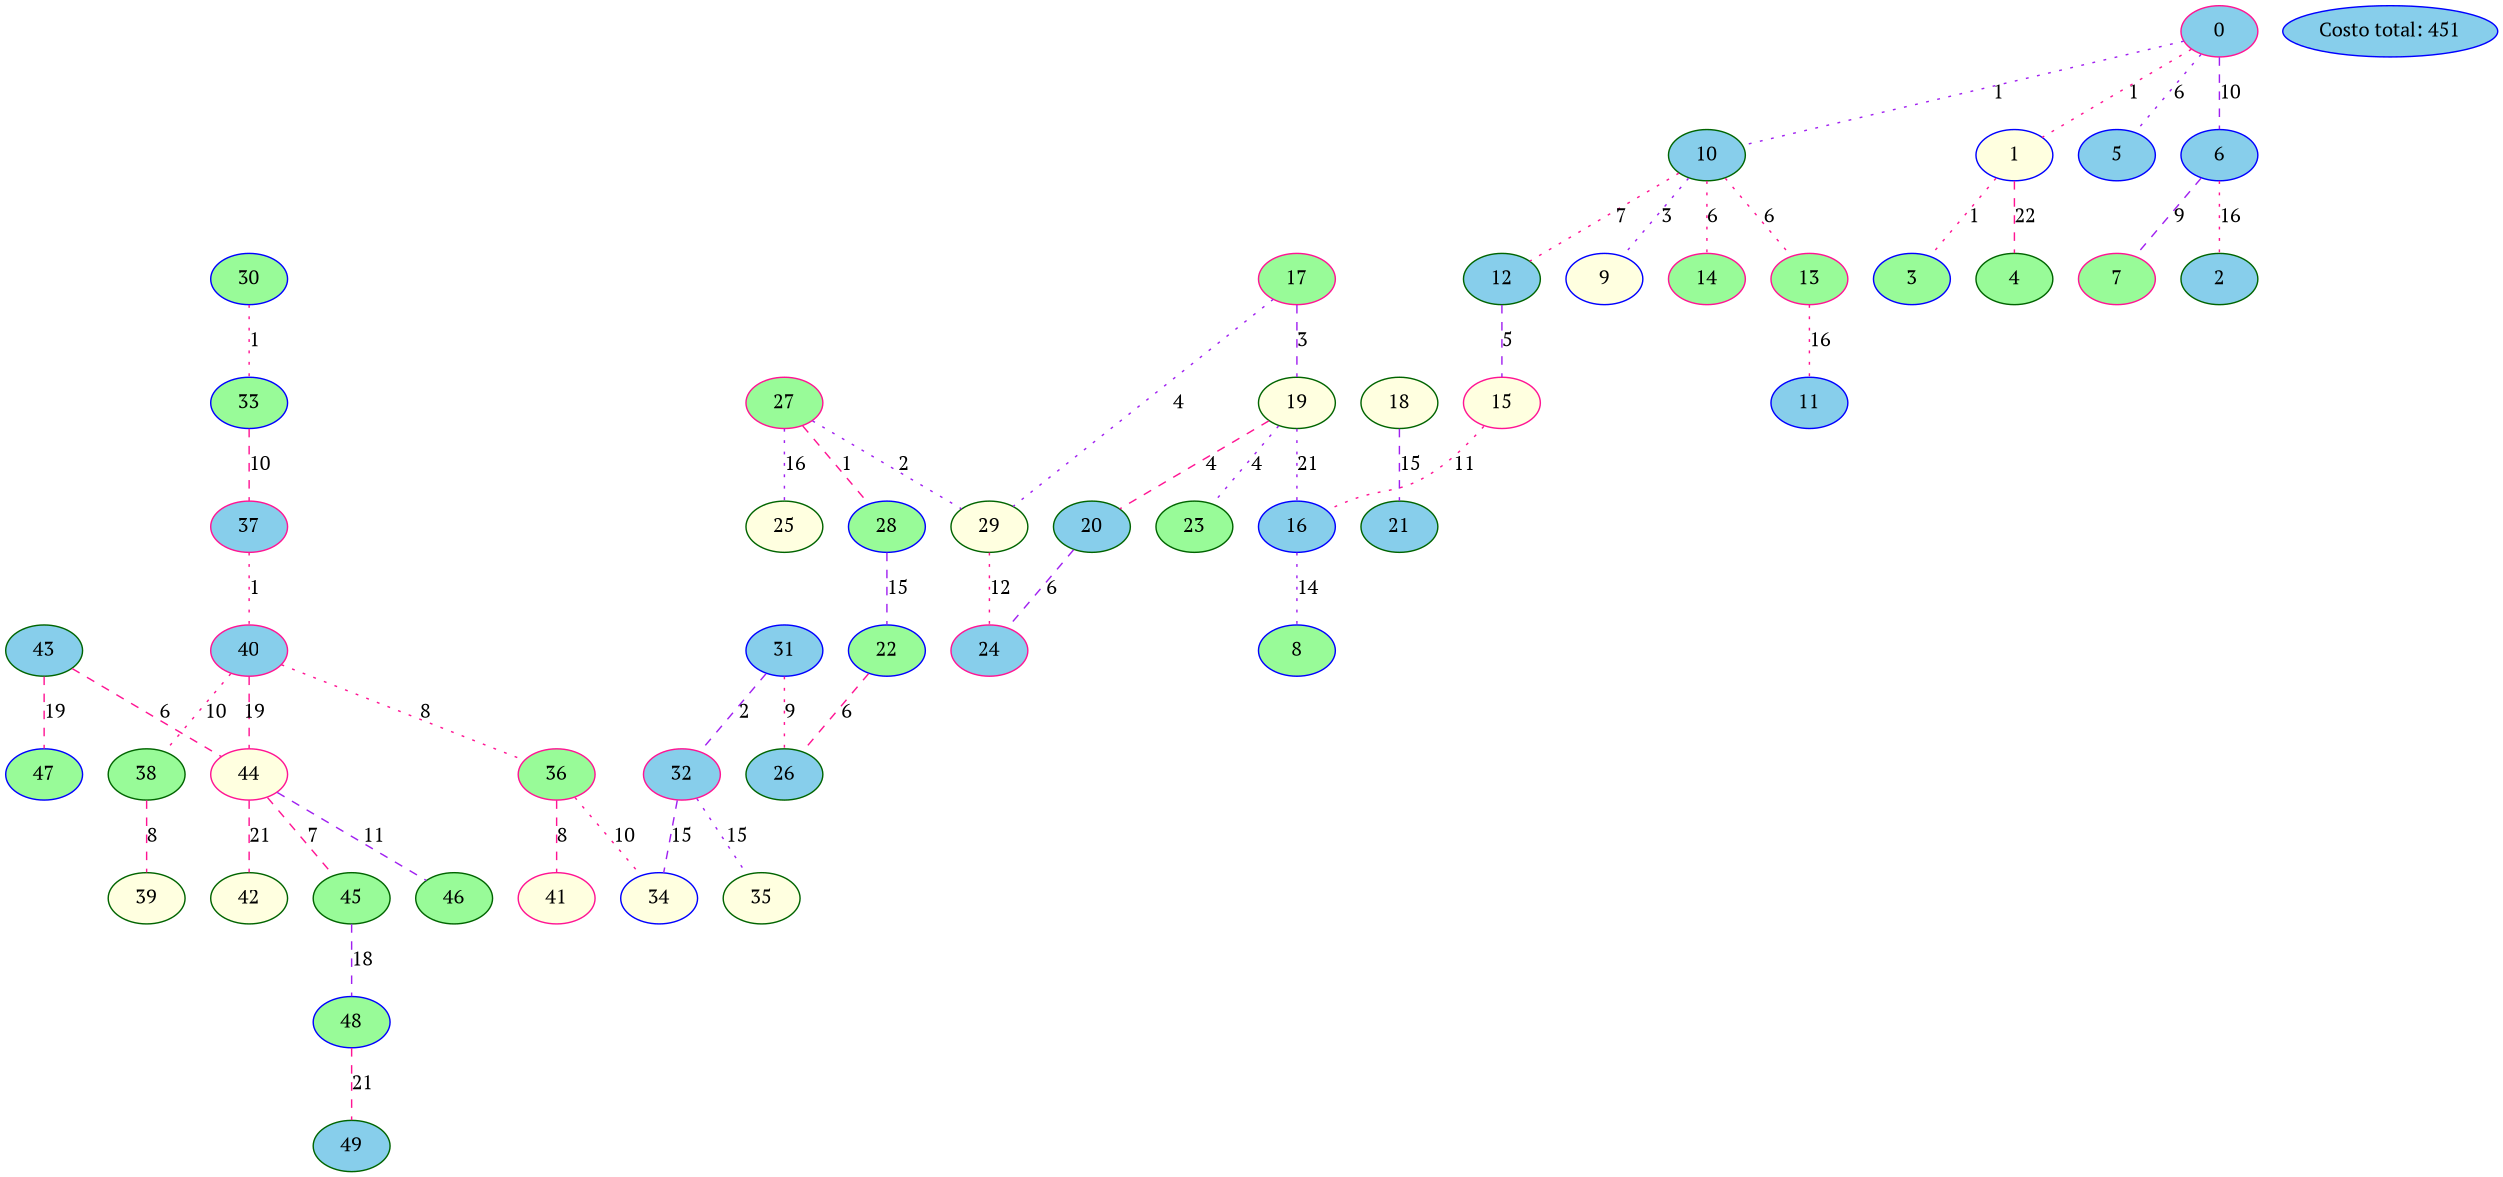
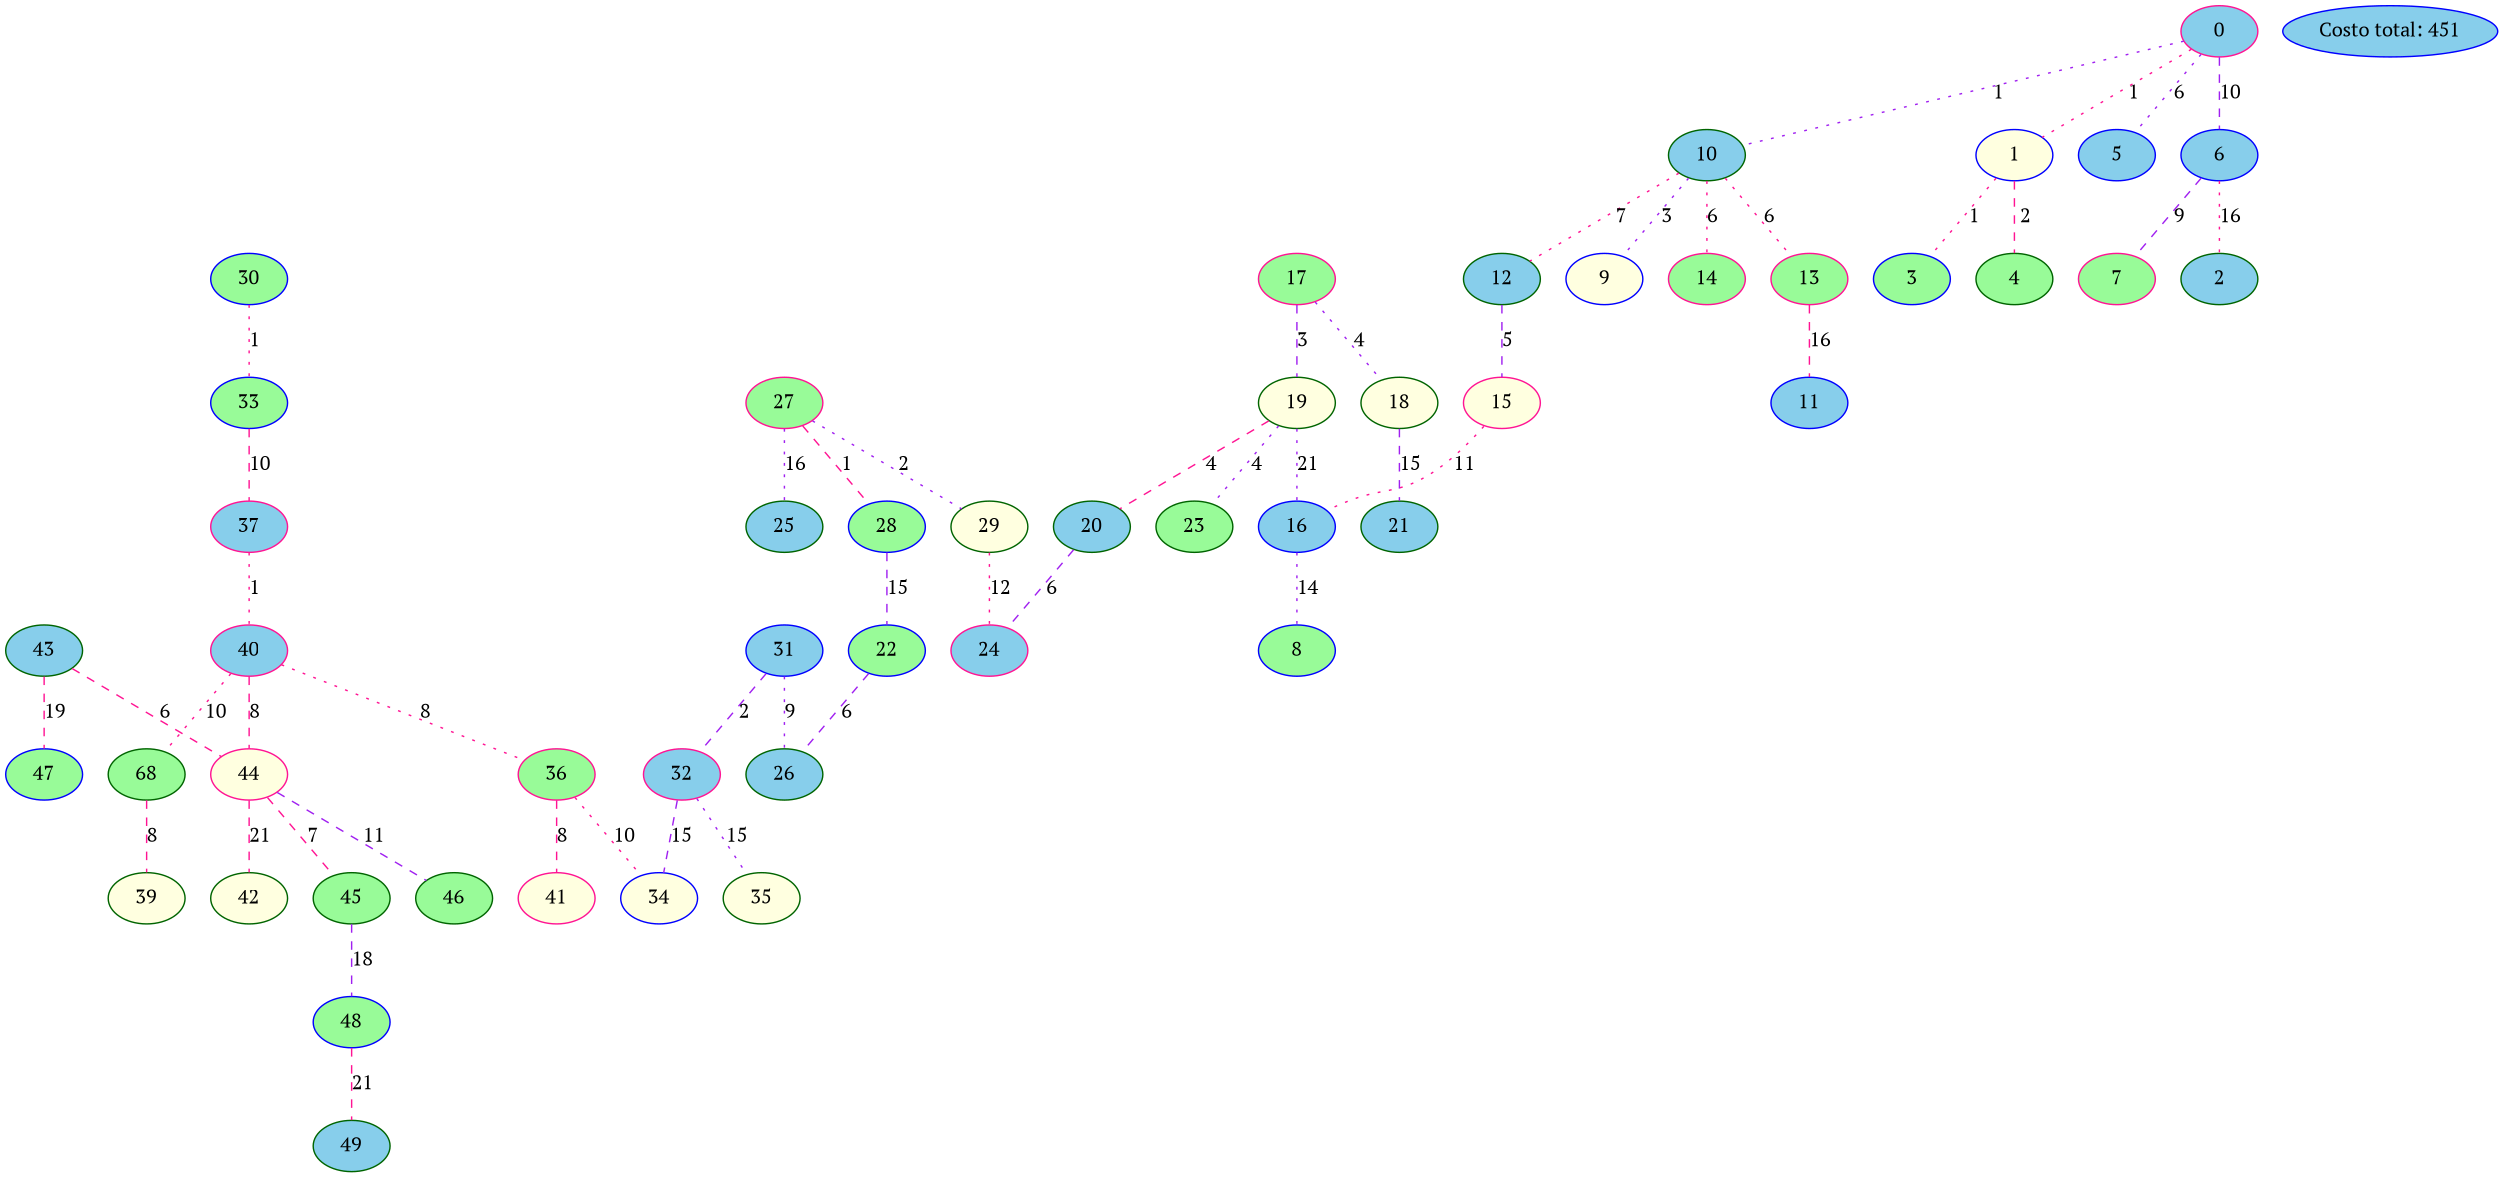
(2026, 217) -> (2026, 217)
(1809, 341) -> (1809, 341)
(1143, 403) -> (1348, 341)
(784, 527) -> (784, 527)
(255, 713) -> (255, 713)
(784, 713) -> (784, 713)
(836, 713) -> (836, 713)
(147, 774) -> (147, 774)
